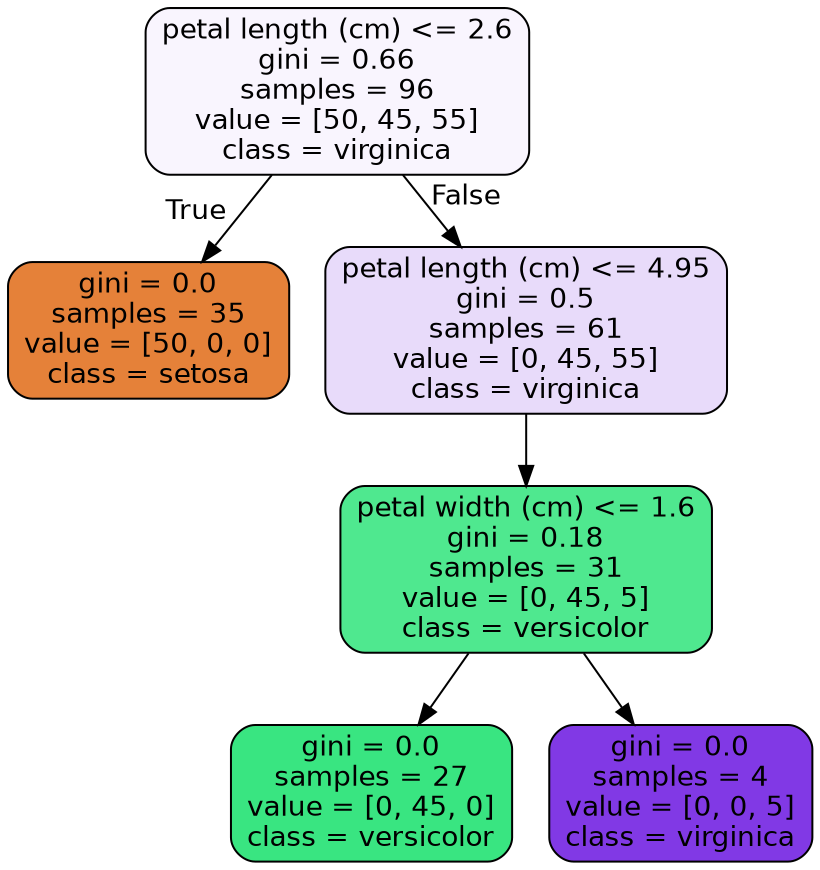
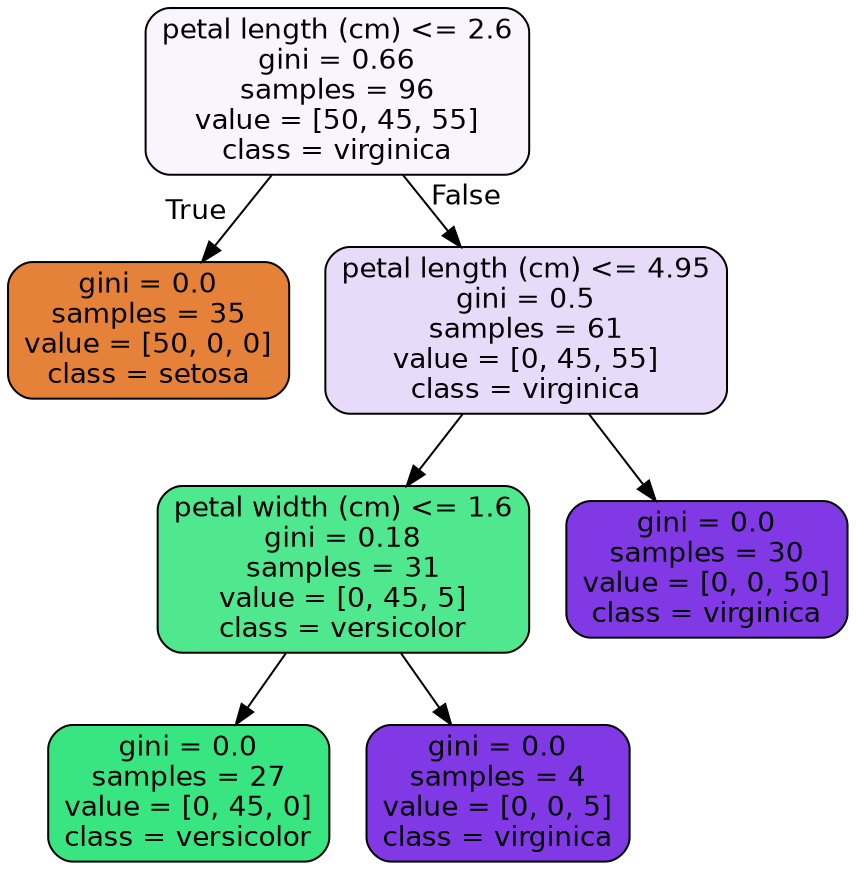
none -> (707, 569)
